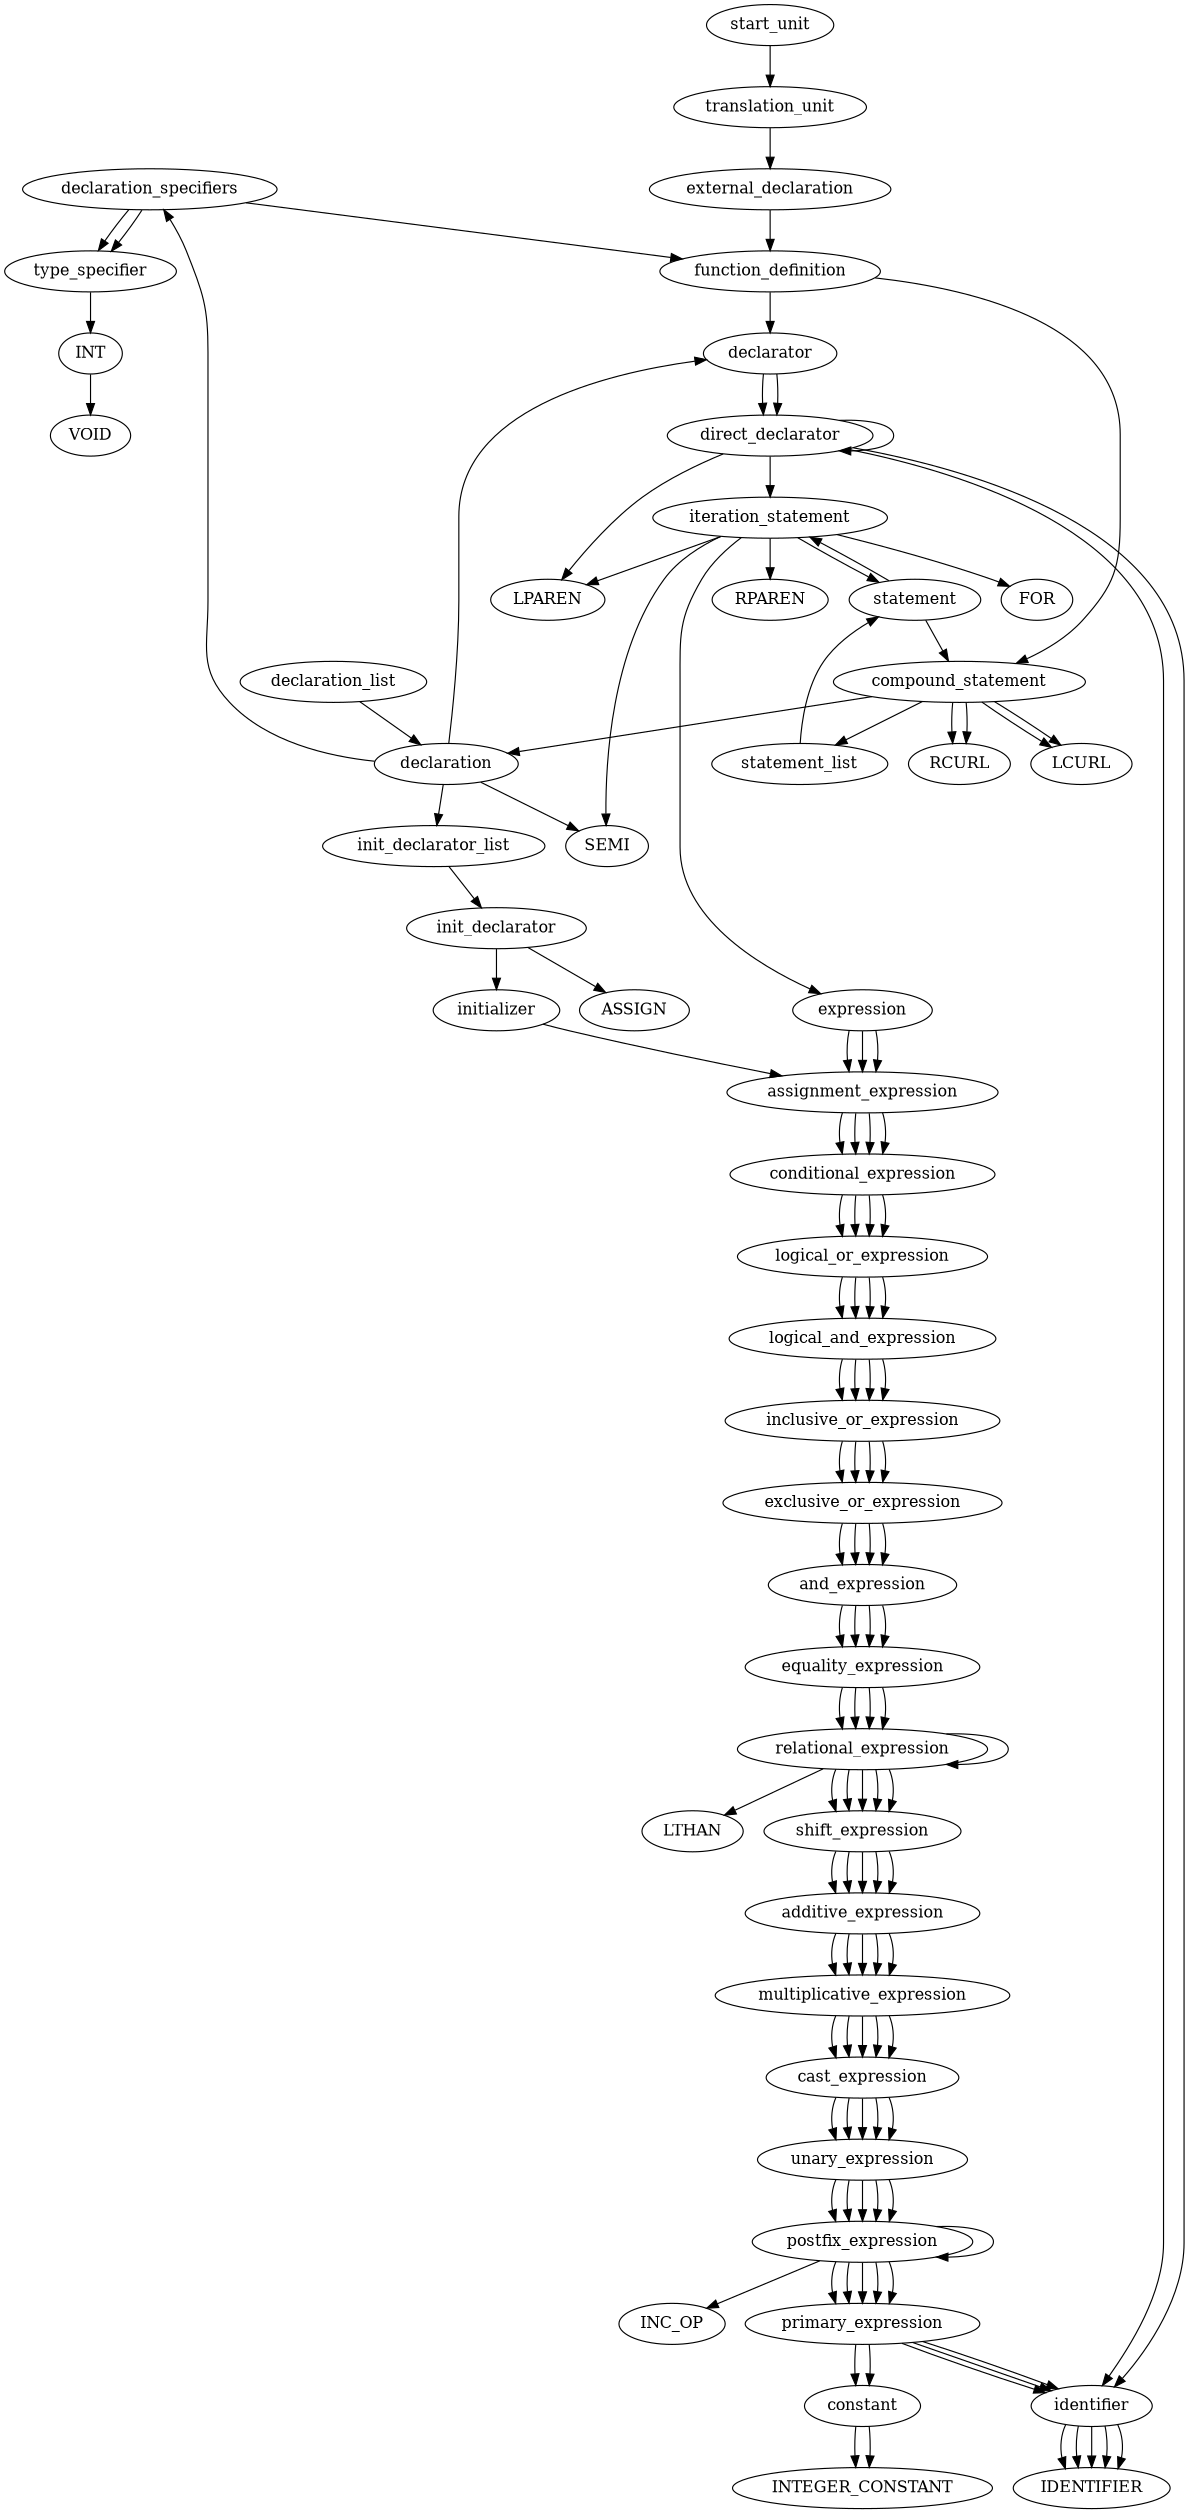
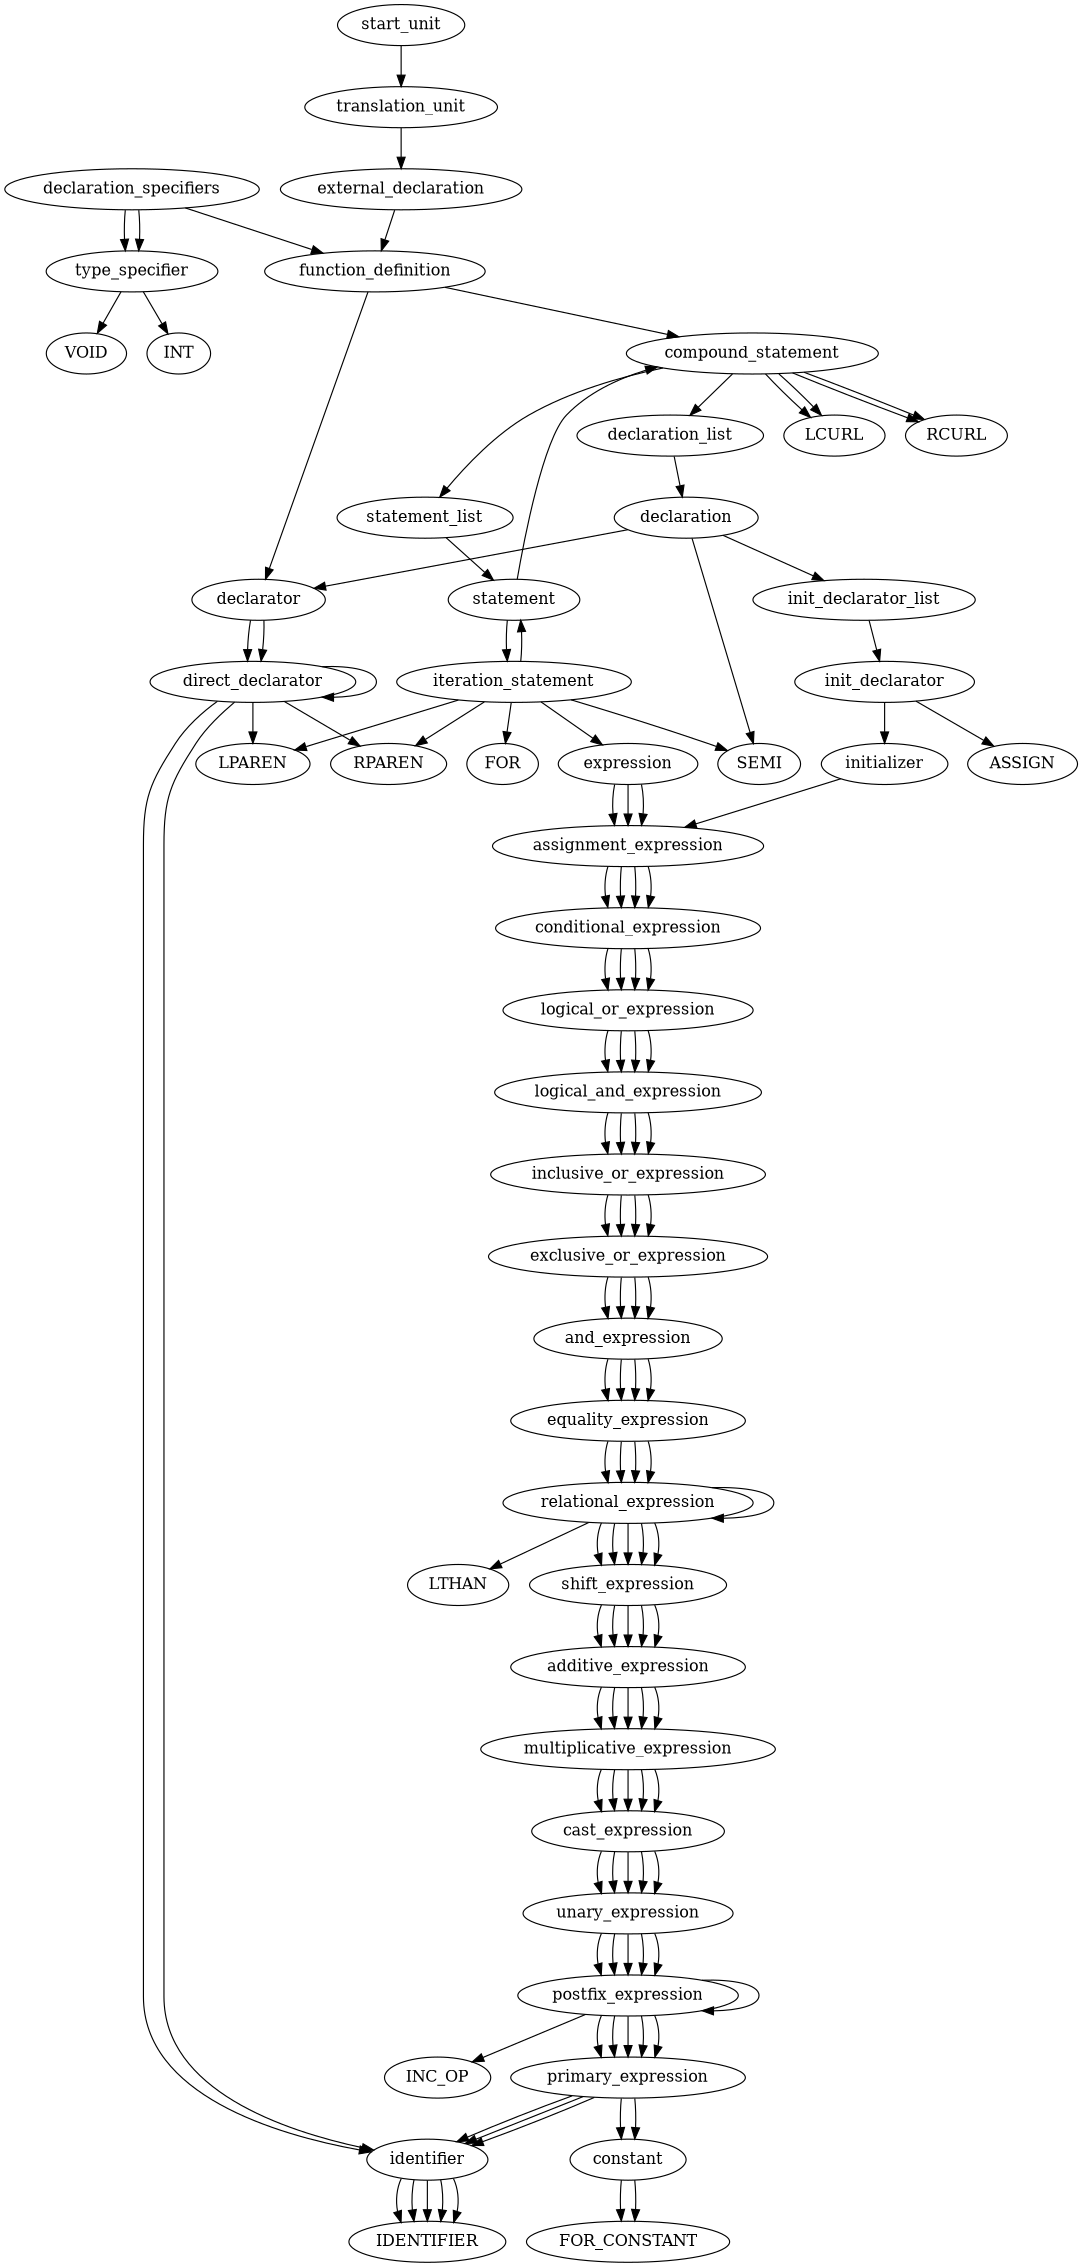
(91, 389) -> (112, 308)
(770, 471) -> (317, 721)
(208, 540) -> none
(696, 724) -> (715, 391)
(862, 2488) -> (628, 2242)
